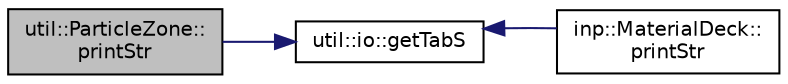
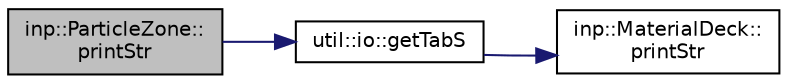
(531, 28) -> (510, 55)
(115, 42) -> (115, 42)
